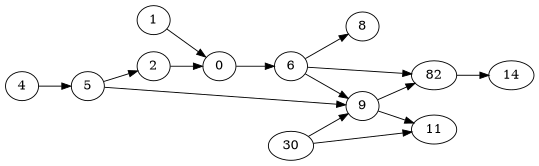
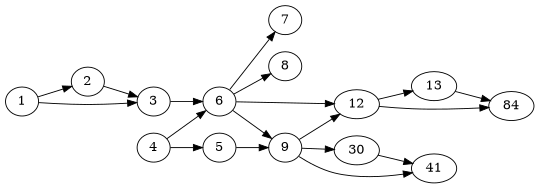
none -> (285, 20)
(219, 66) -> (154, 102)
(434, 75) -> (357, 104)
(511, 75) -> (511, 106)
(116, 78) -> (51, 93)
none -> (434, 86)
none -> (183, 127)
(324, 127) -> (314, 149)
(434, 130) -> (434, 168)
